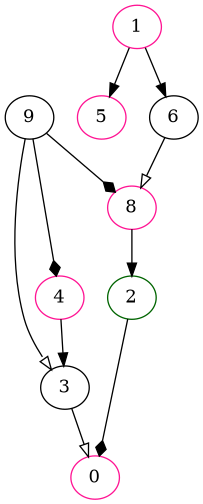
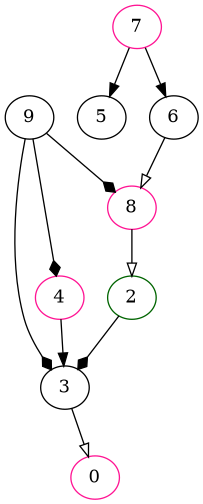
(137, 27) -> (137, 27)
(102, 117) -> (102, 117)
(132, 246) -> (132, 246)
(15, 250) -> (15, 250)
(115, 380) -> (103, 336)
